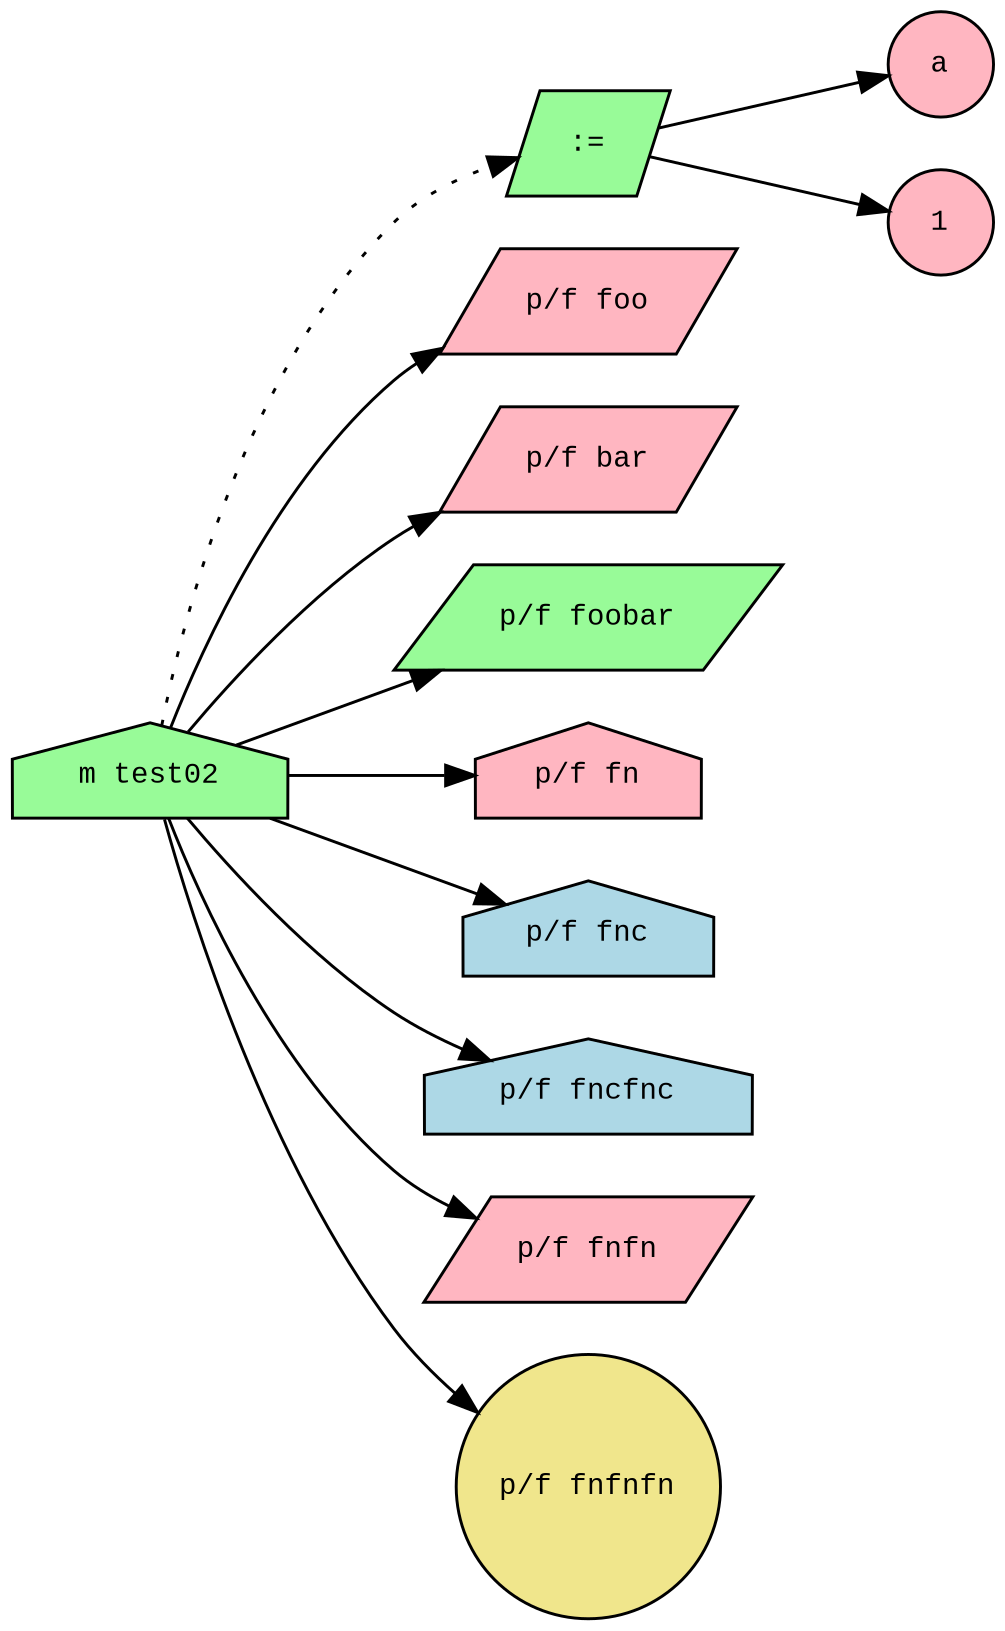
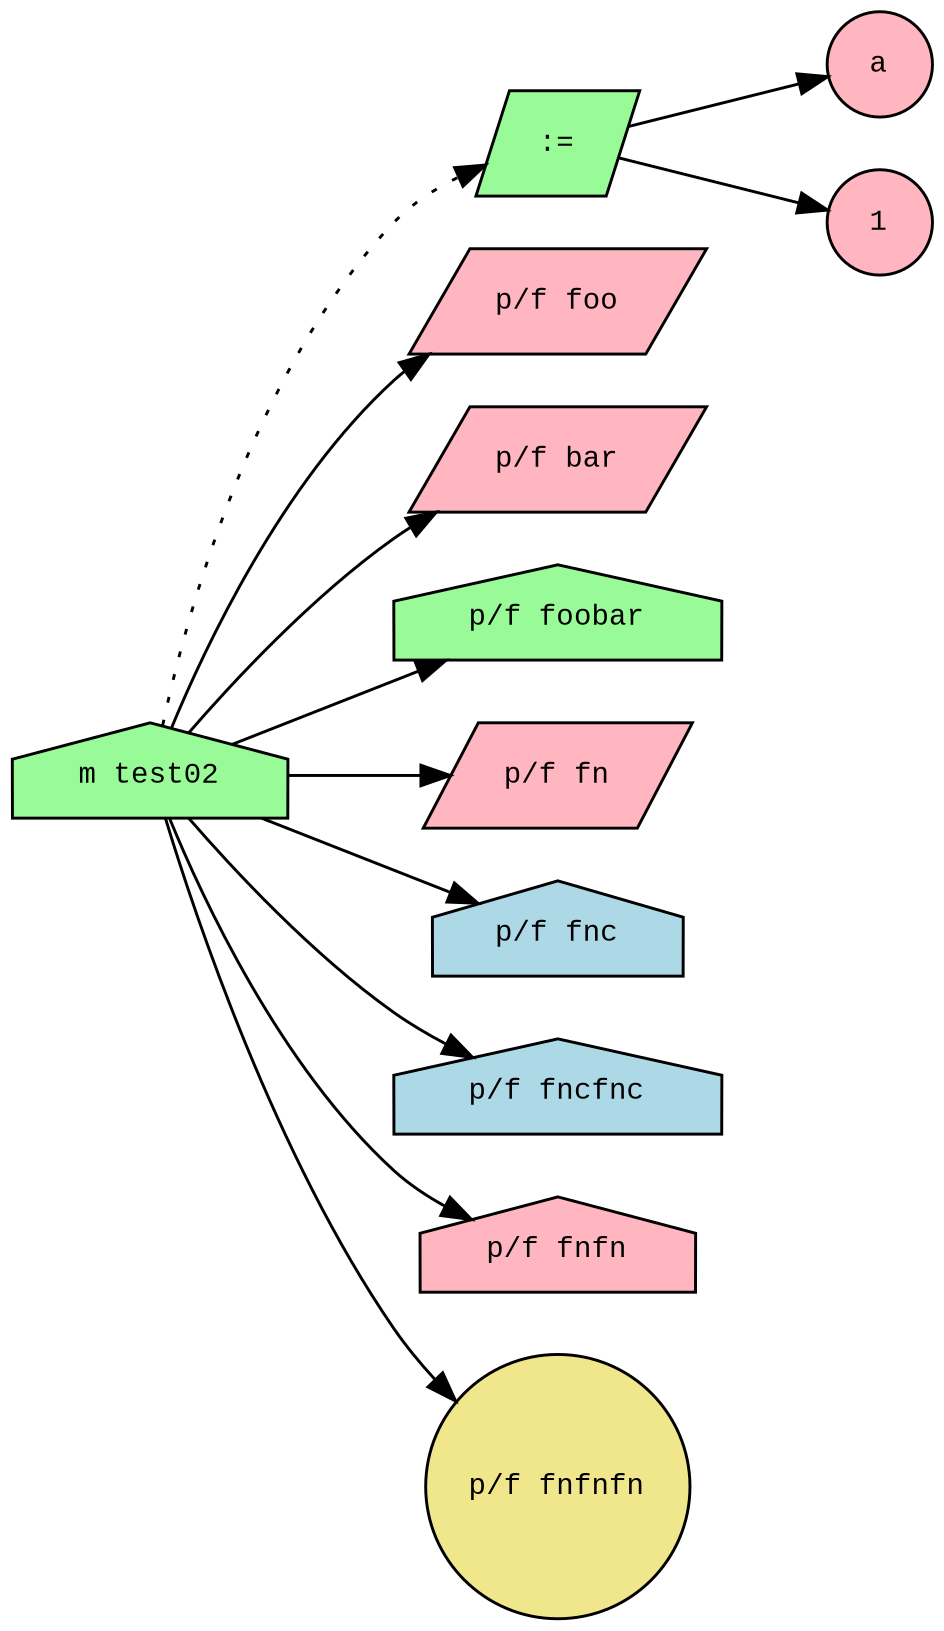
(588, 617) -> (558, 617)
(588, 775) -> (558, 775)
(588, 1250) -> (558, 1250)
